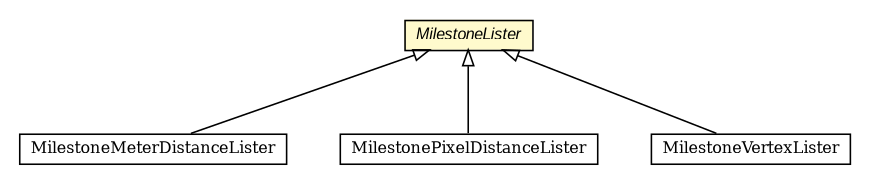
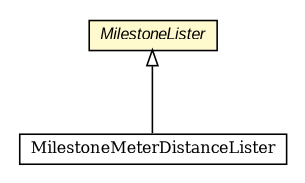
(468, 148) -> none
(751, 148) -> none
